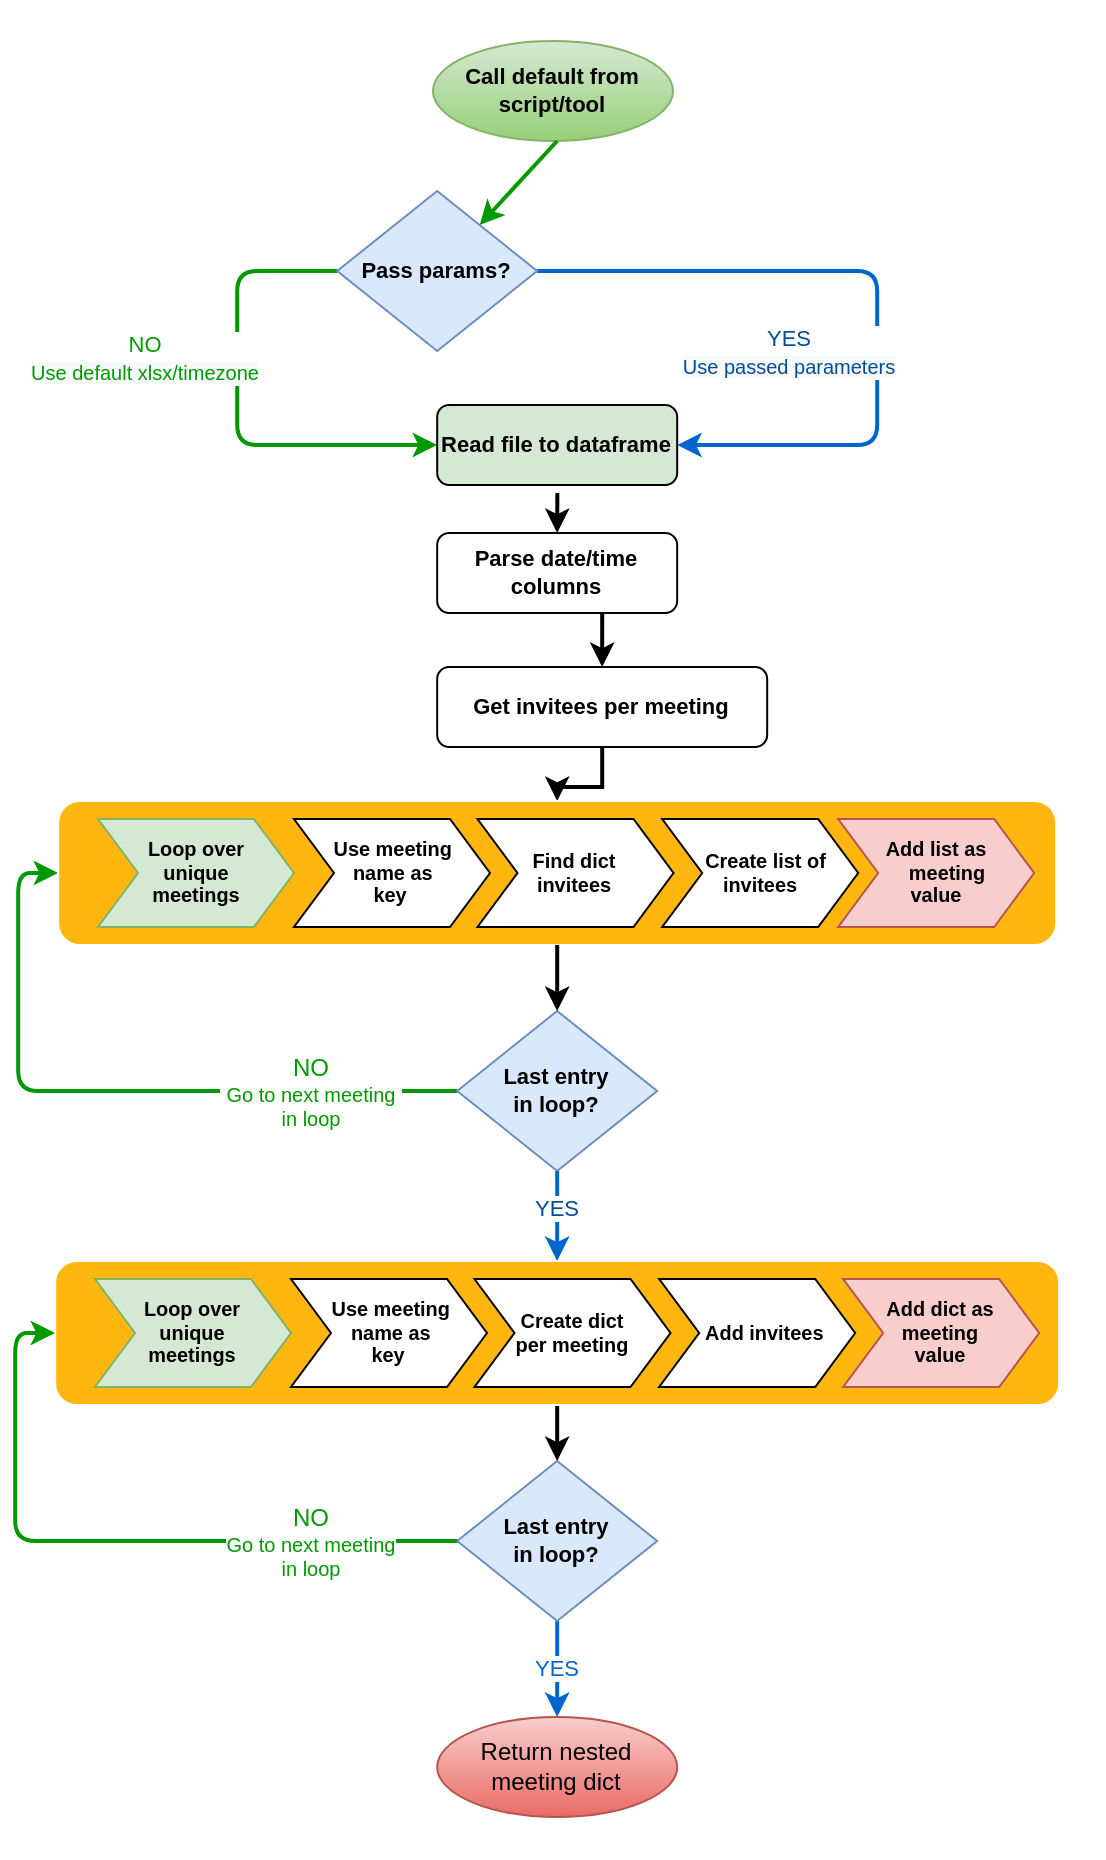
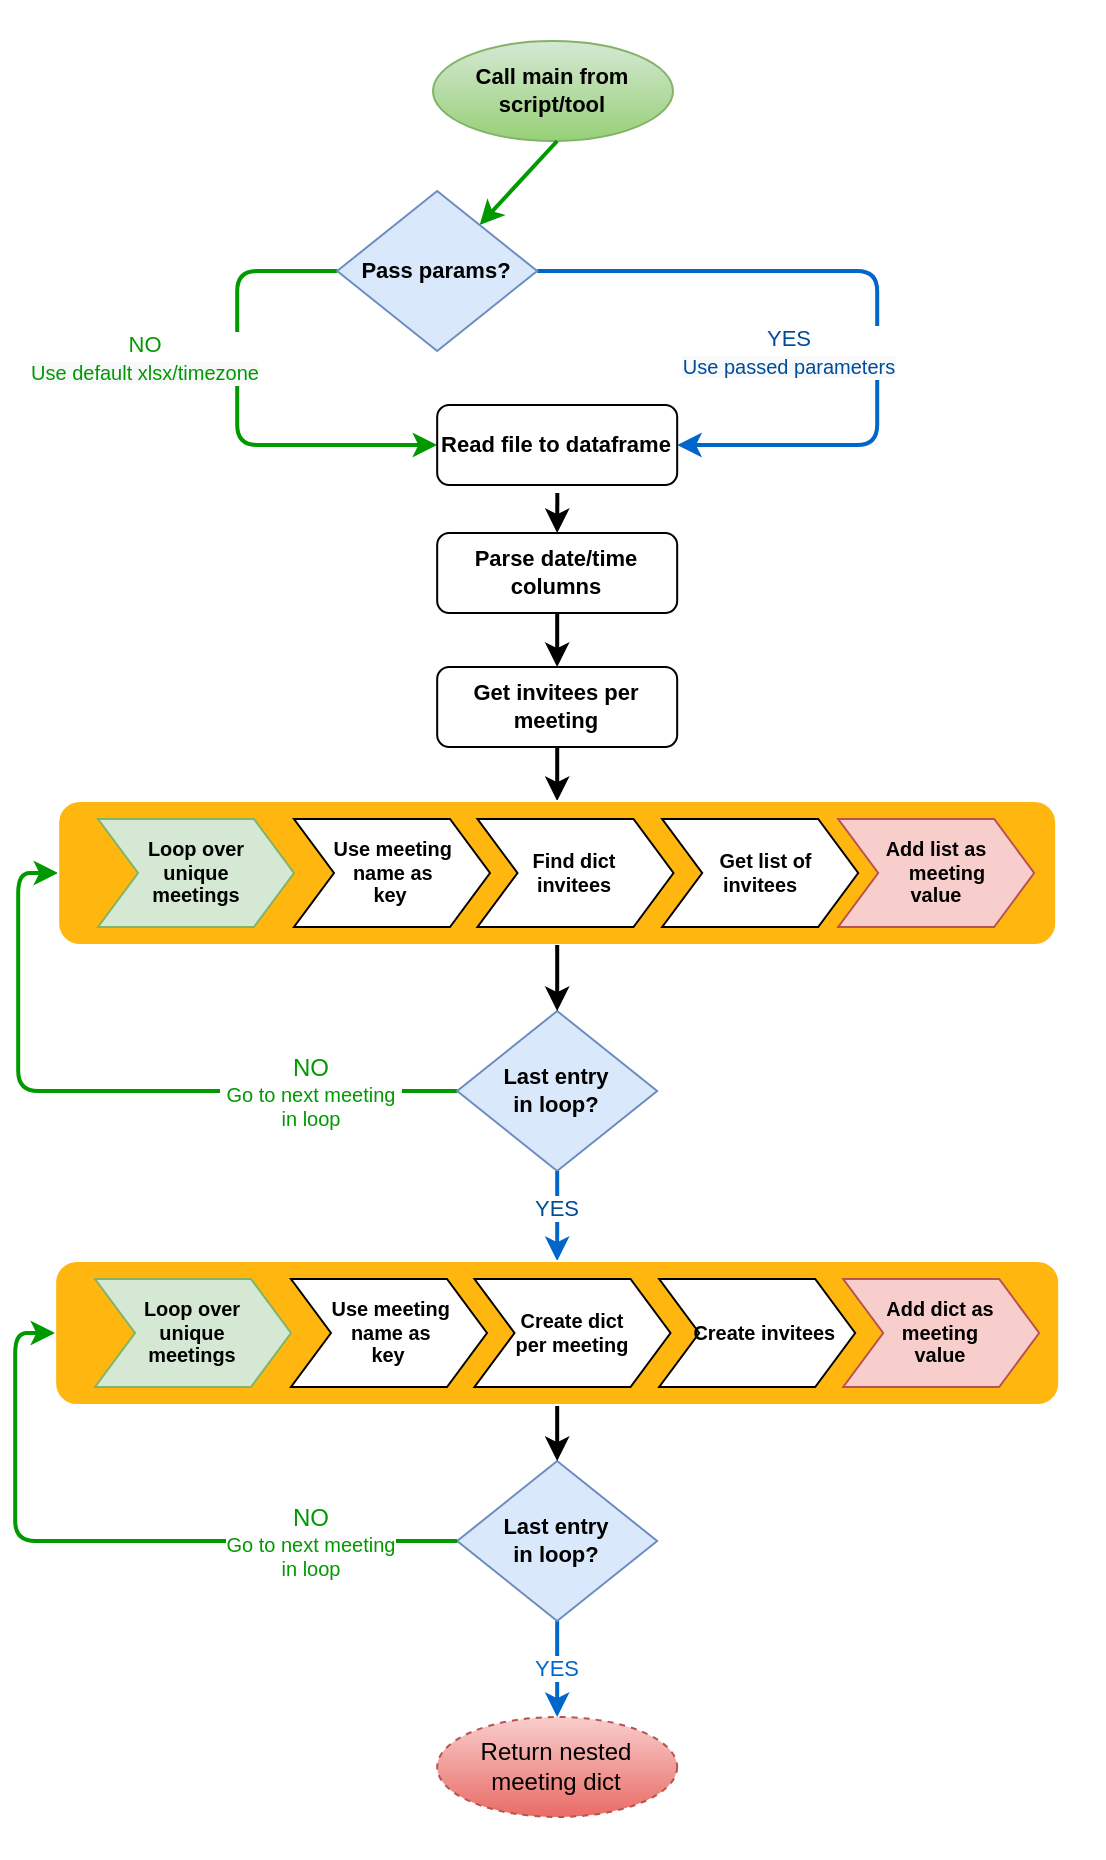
(553, 91) -> (553, 91)
(557, 445) -> (557, 445)
(602, 707) -> (557, 707)
(761, 873) -> (761, 873)
(757, 1333) -> (757, 1333)
(557, 1767) -> (557, 1767)
